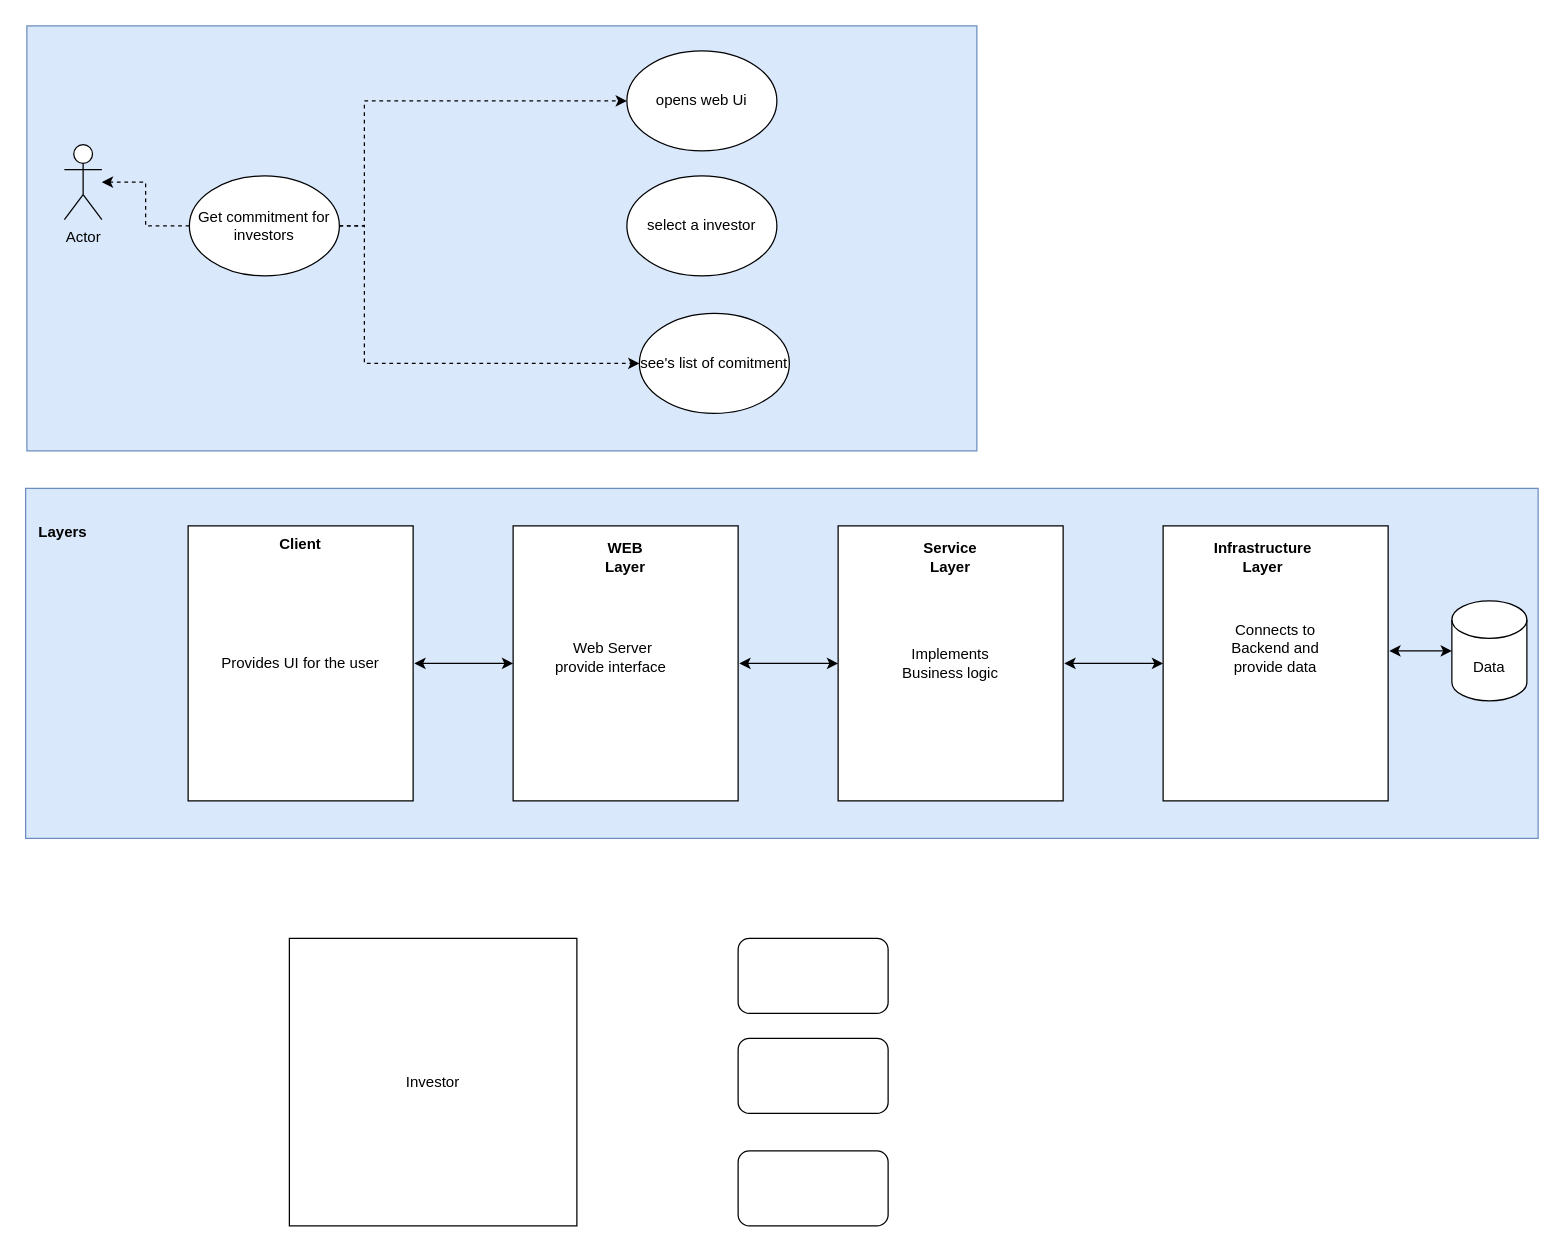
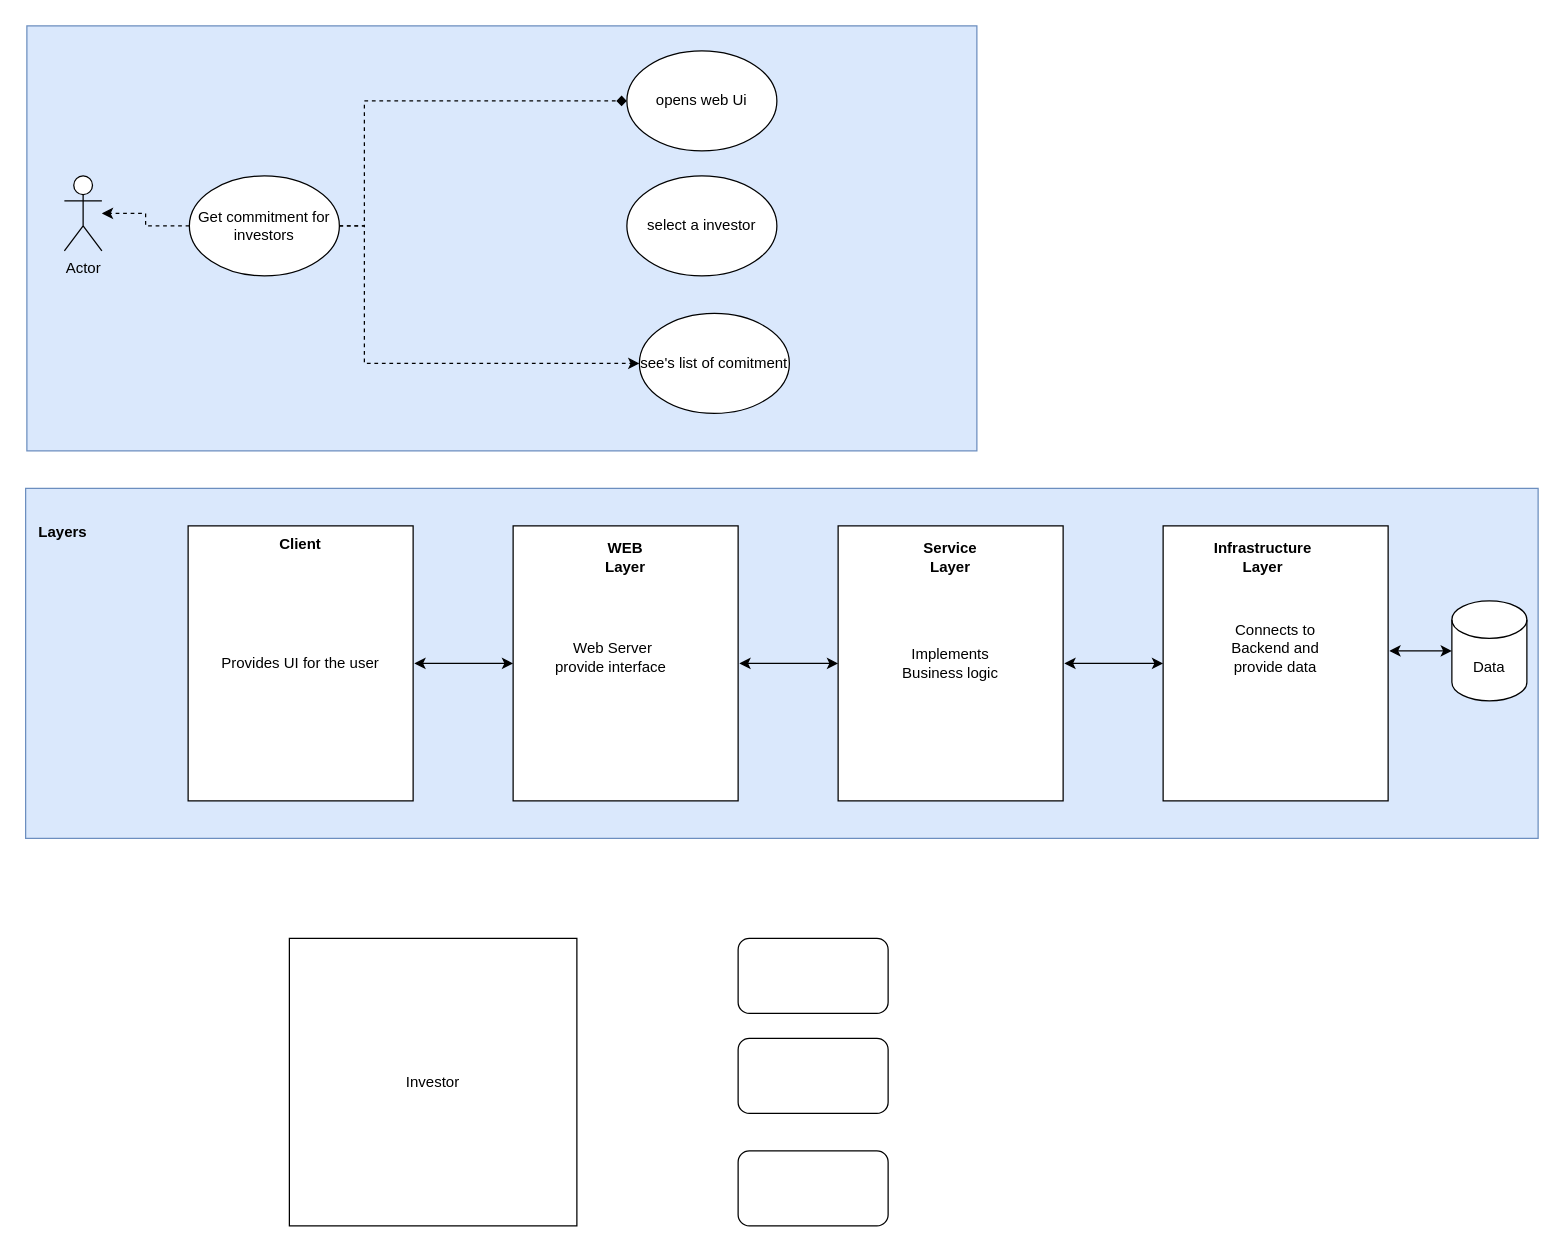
(617, 101) -> (616, 101)
(83, 182) -> (83, 213)
